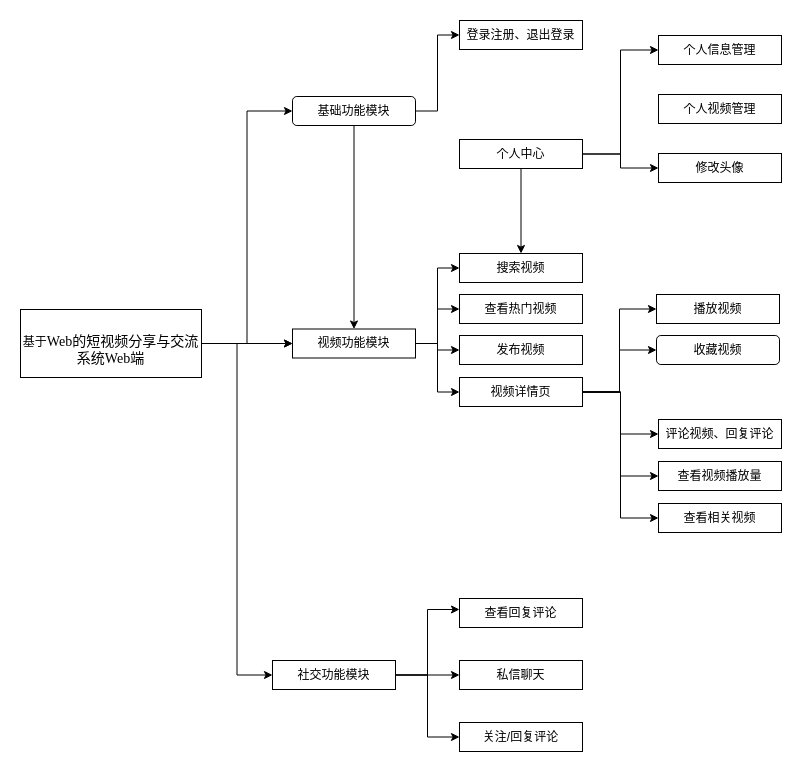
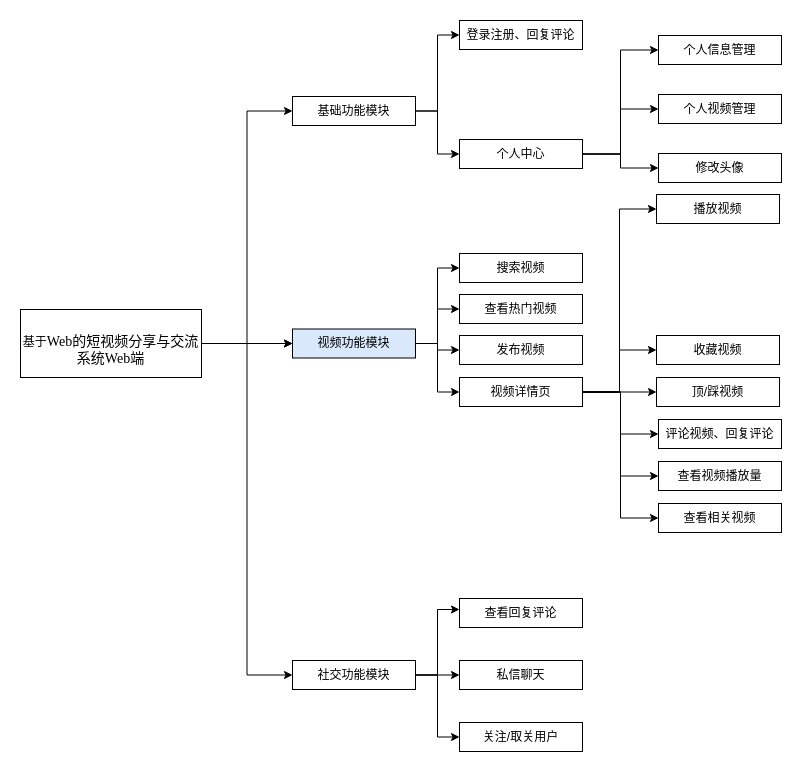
(521, 36) -> (521, 36)
(354, 111) -> (354, 111)
(521, 208) -> (637, 109)
(354, 224) -> (438, 140)
(718, 309) -> (718, 209)
(354, 344) -> (354, 344)
(718, 350) -> (718, 350)
none -> (636, 392)
none -> (718, 392)
(334, 675) -> (354, 675)
(521, 738) -> (521, 738)
